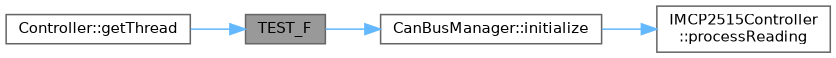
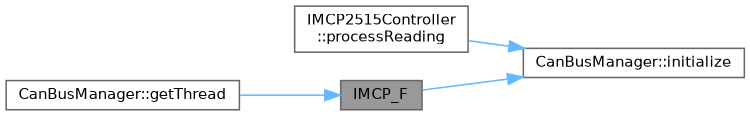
(98, 29) -> (123, 95)
(285, 29) -> (381, 95)
(622, 29) -> (489, 44)
